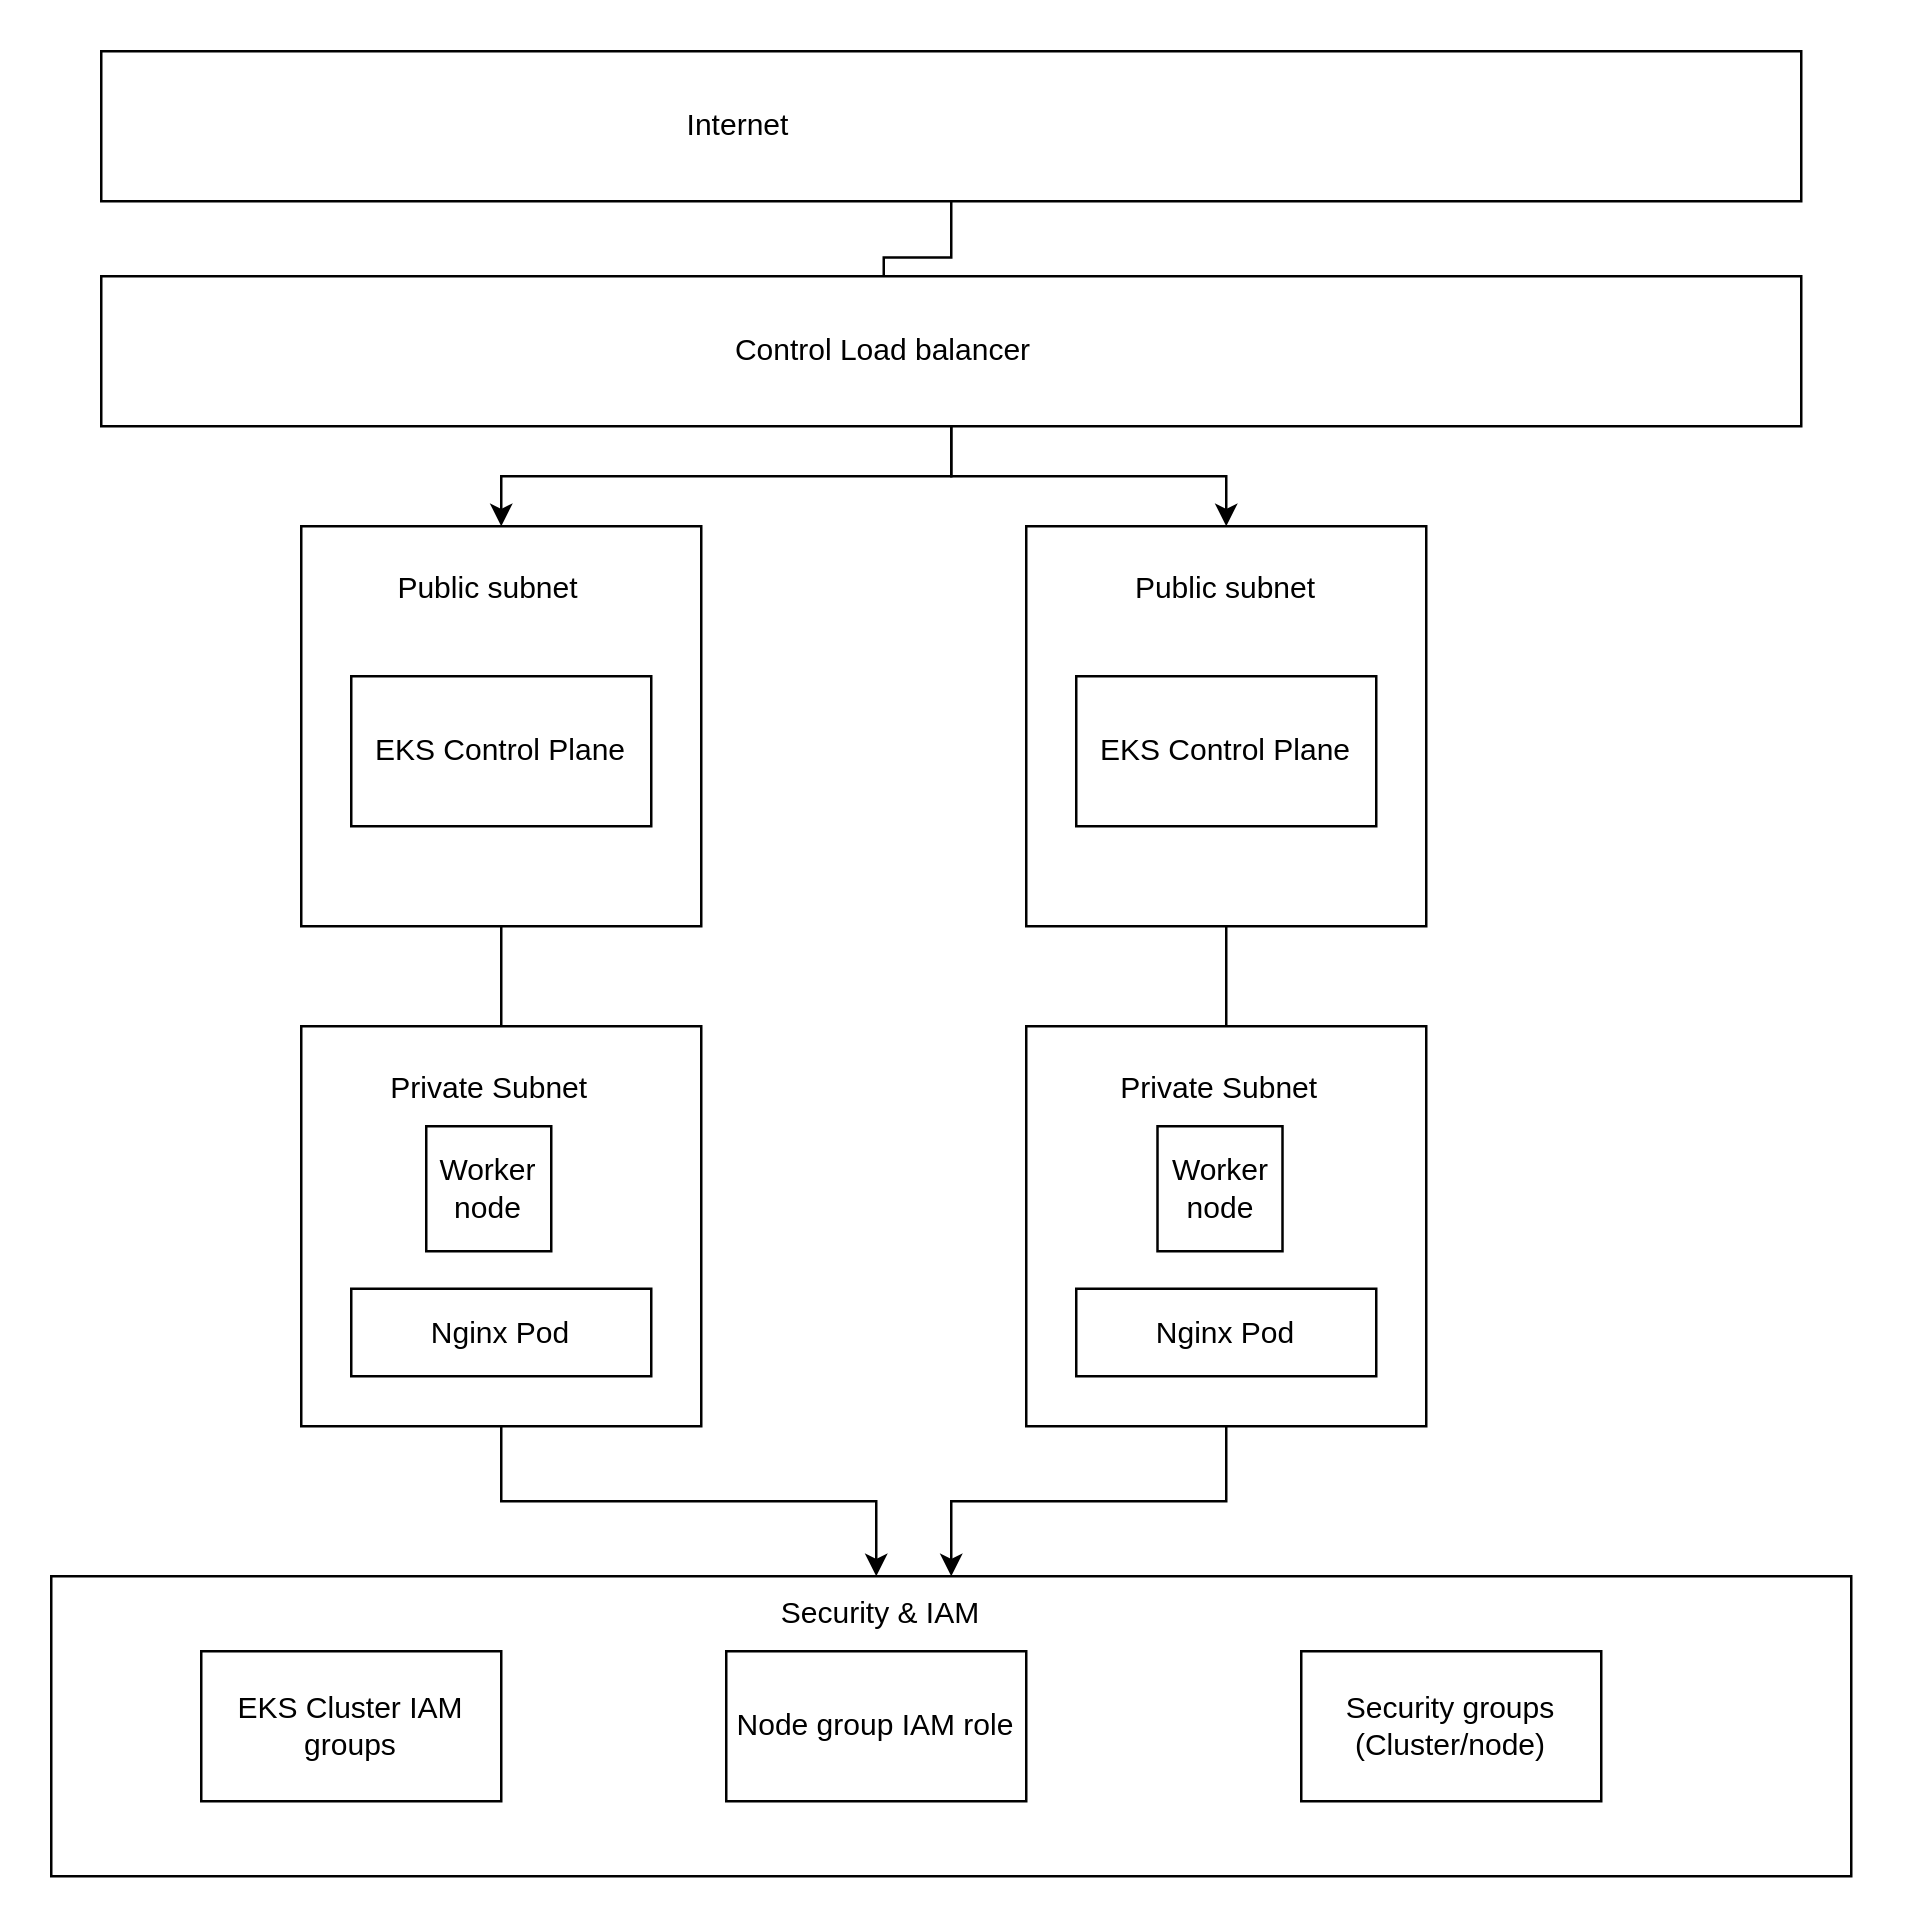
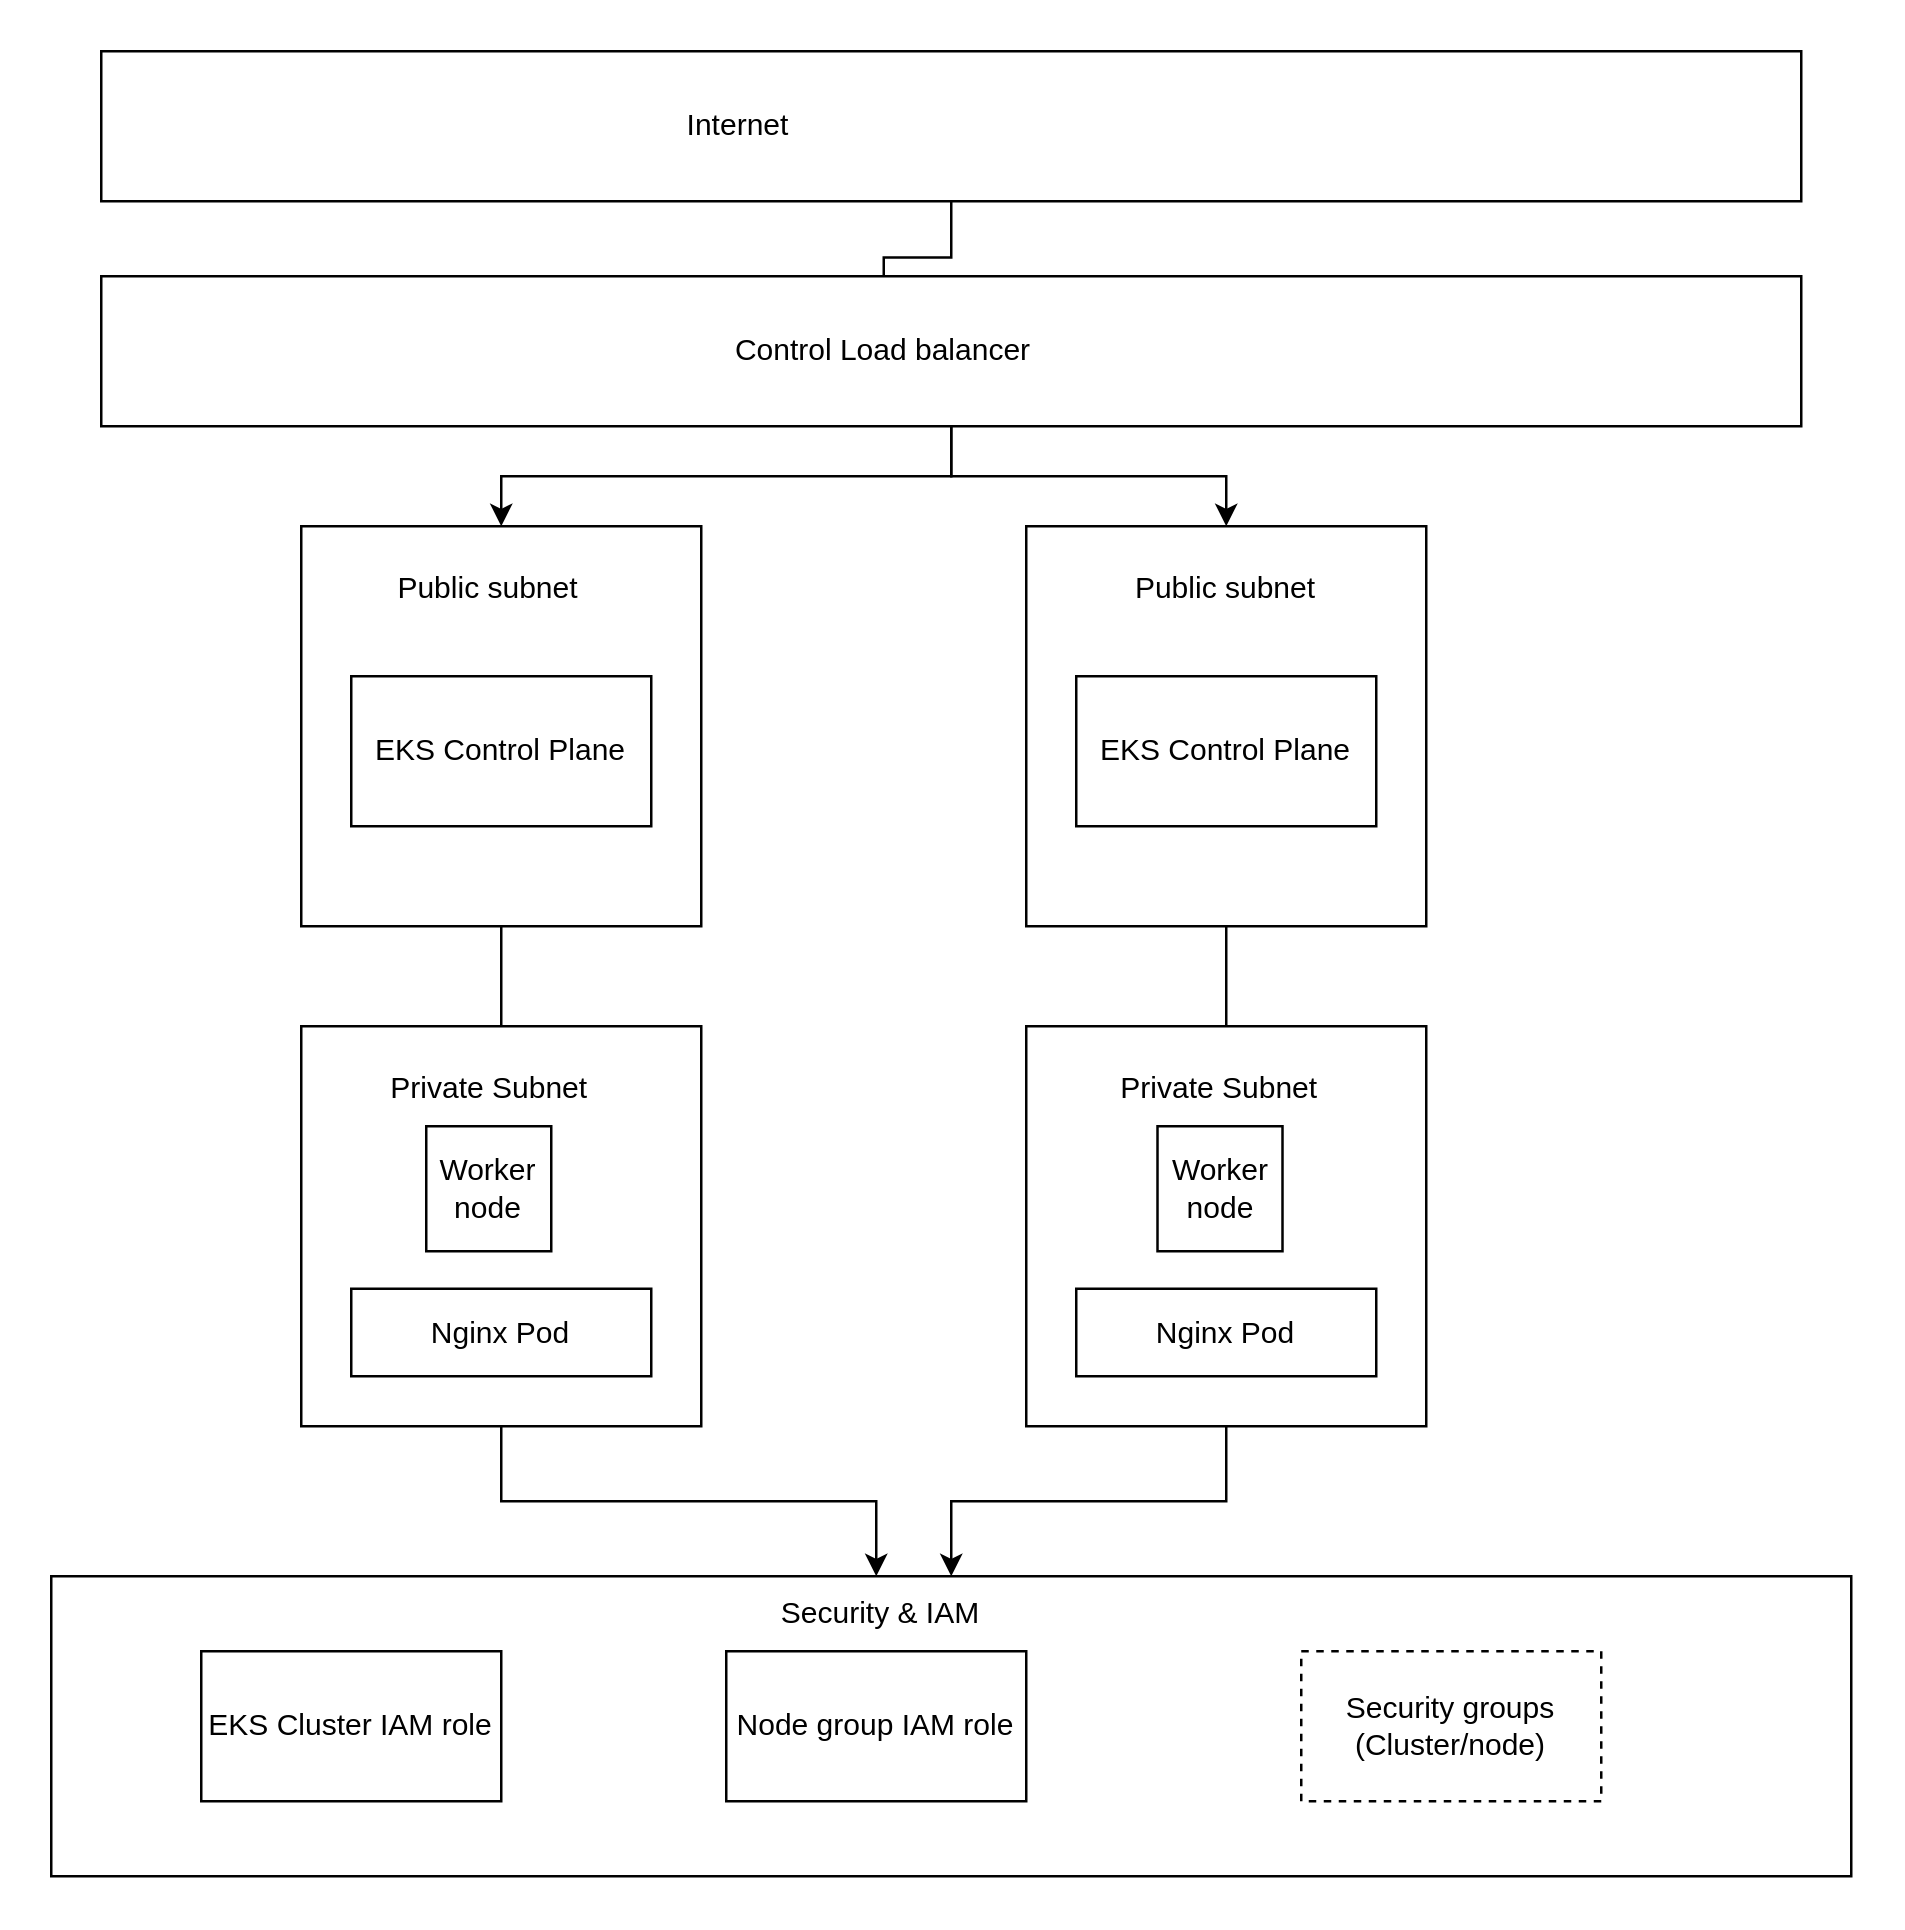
(351, 1726) -> (351, 1726)
(1451, 1726) -> (1451, 1726)
